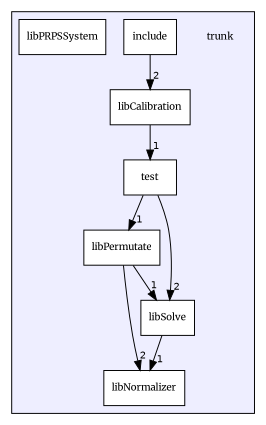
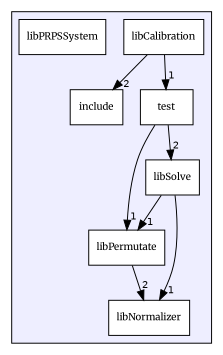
(220, 37) -> none
(150, 67) -> (134, 69)
(142, 279) -> (152, 209)
